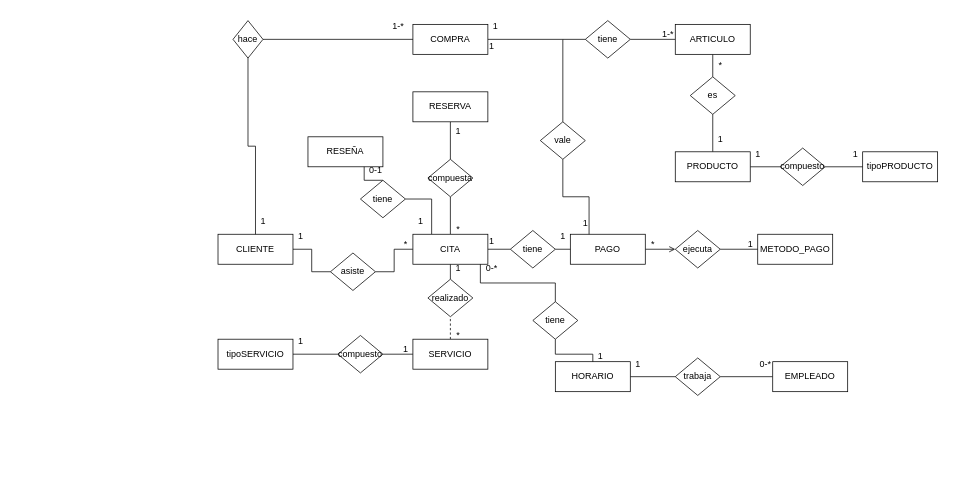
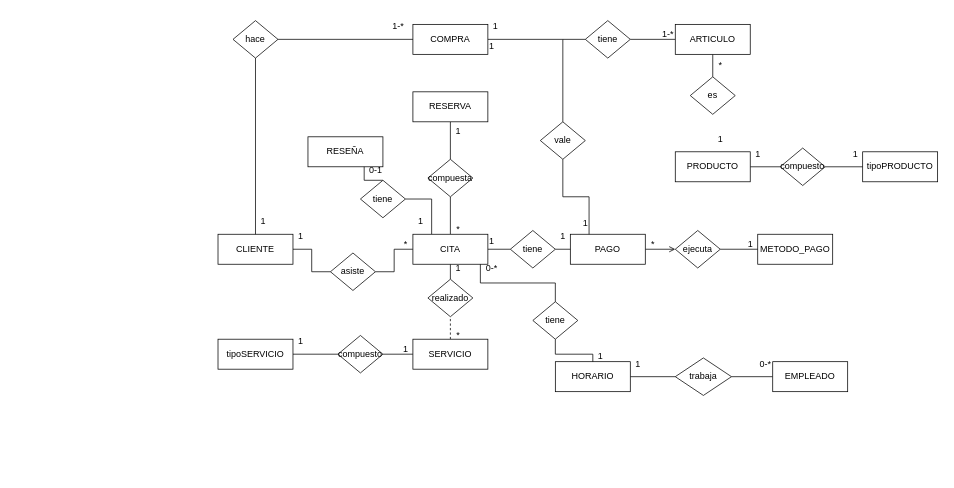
(248, 39) -> (255, 39)
(713, 134) -> none
(698, 377) -> (704, 377)
